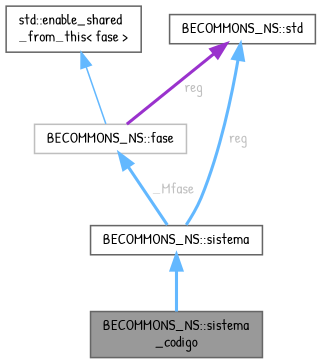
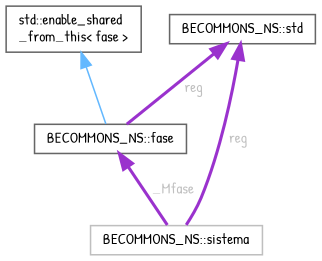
(110, 139) -> (110, 139)
(219, 145) -> (219, 145)
(148, 196) -> (148, 196)
(176, 240) -> (176, 240)
(176, 335) -> none
